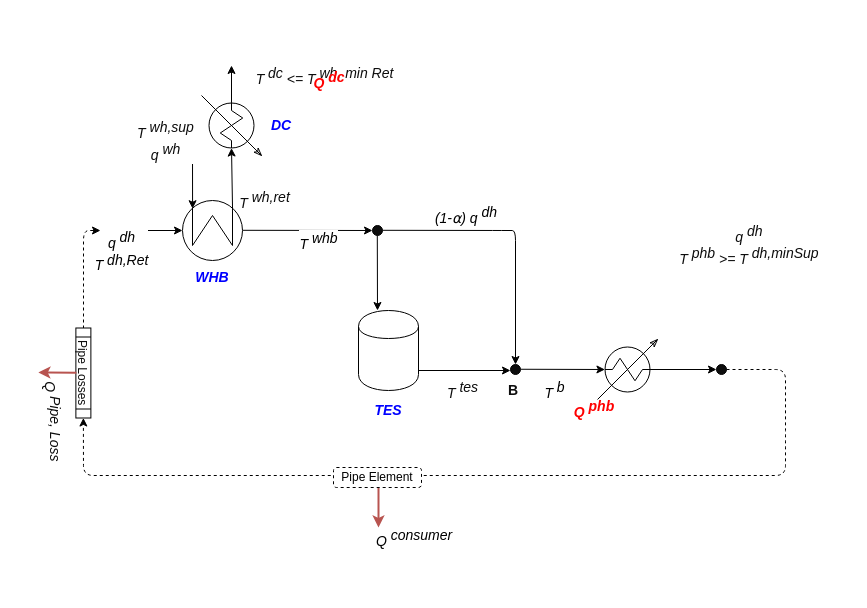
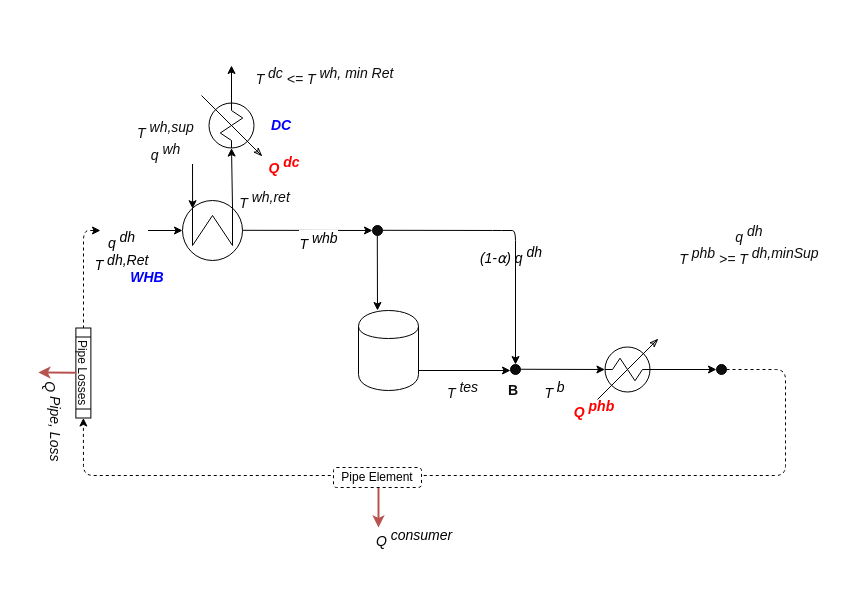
(330, 81) -> (285, 166)
(467, 216) -> (512, 256)
(213, 278) -> (148, 278)
(389, 411) -> none
